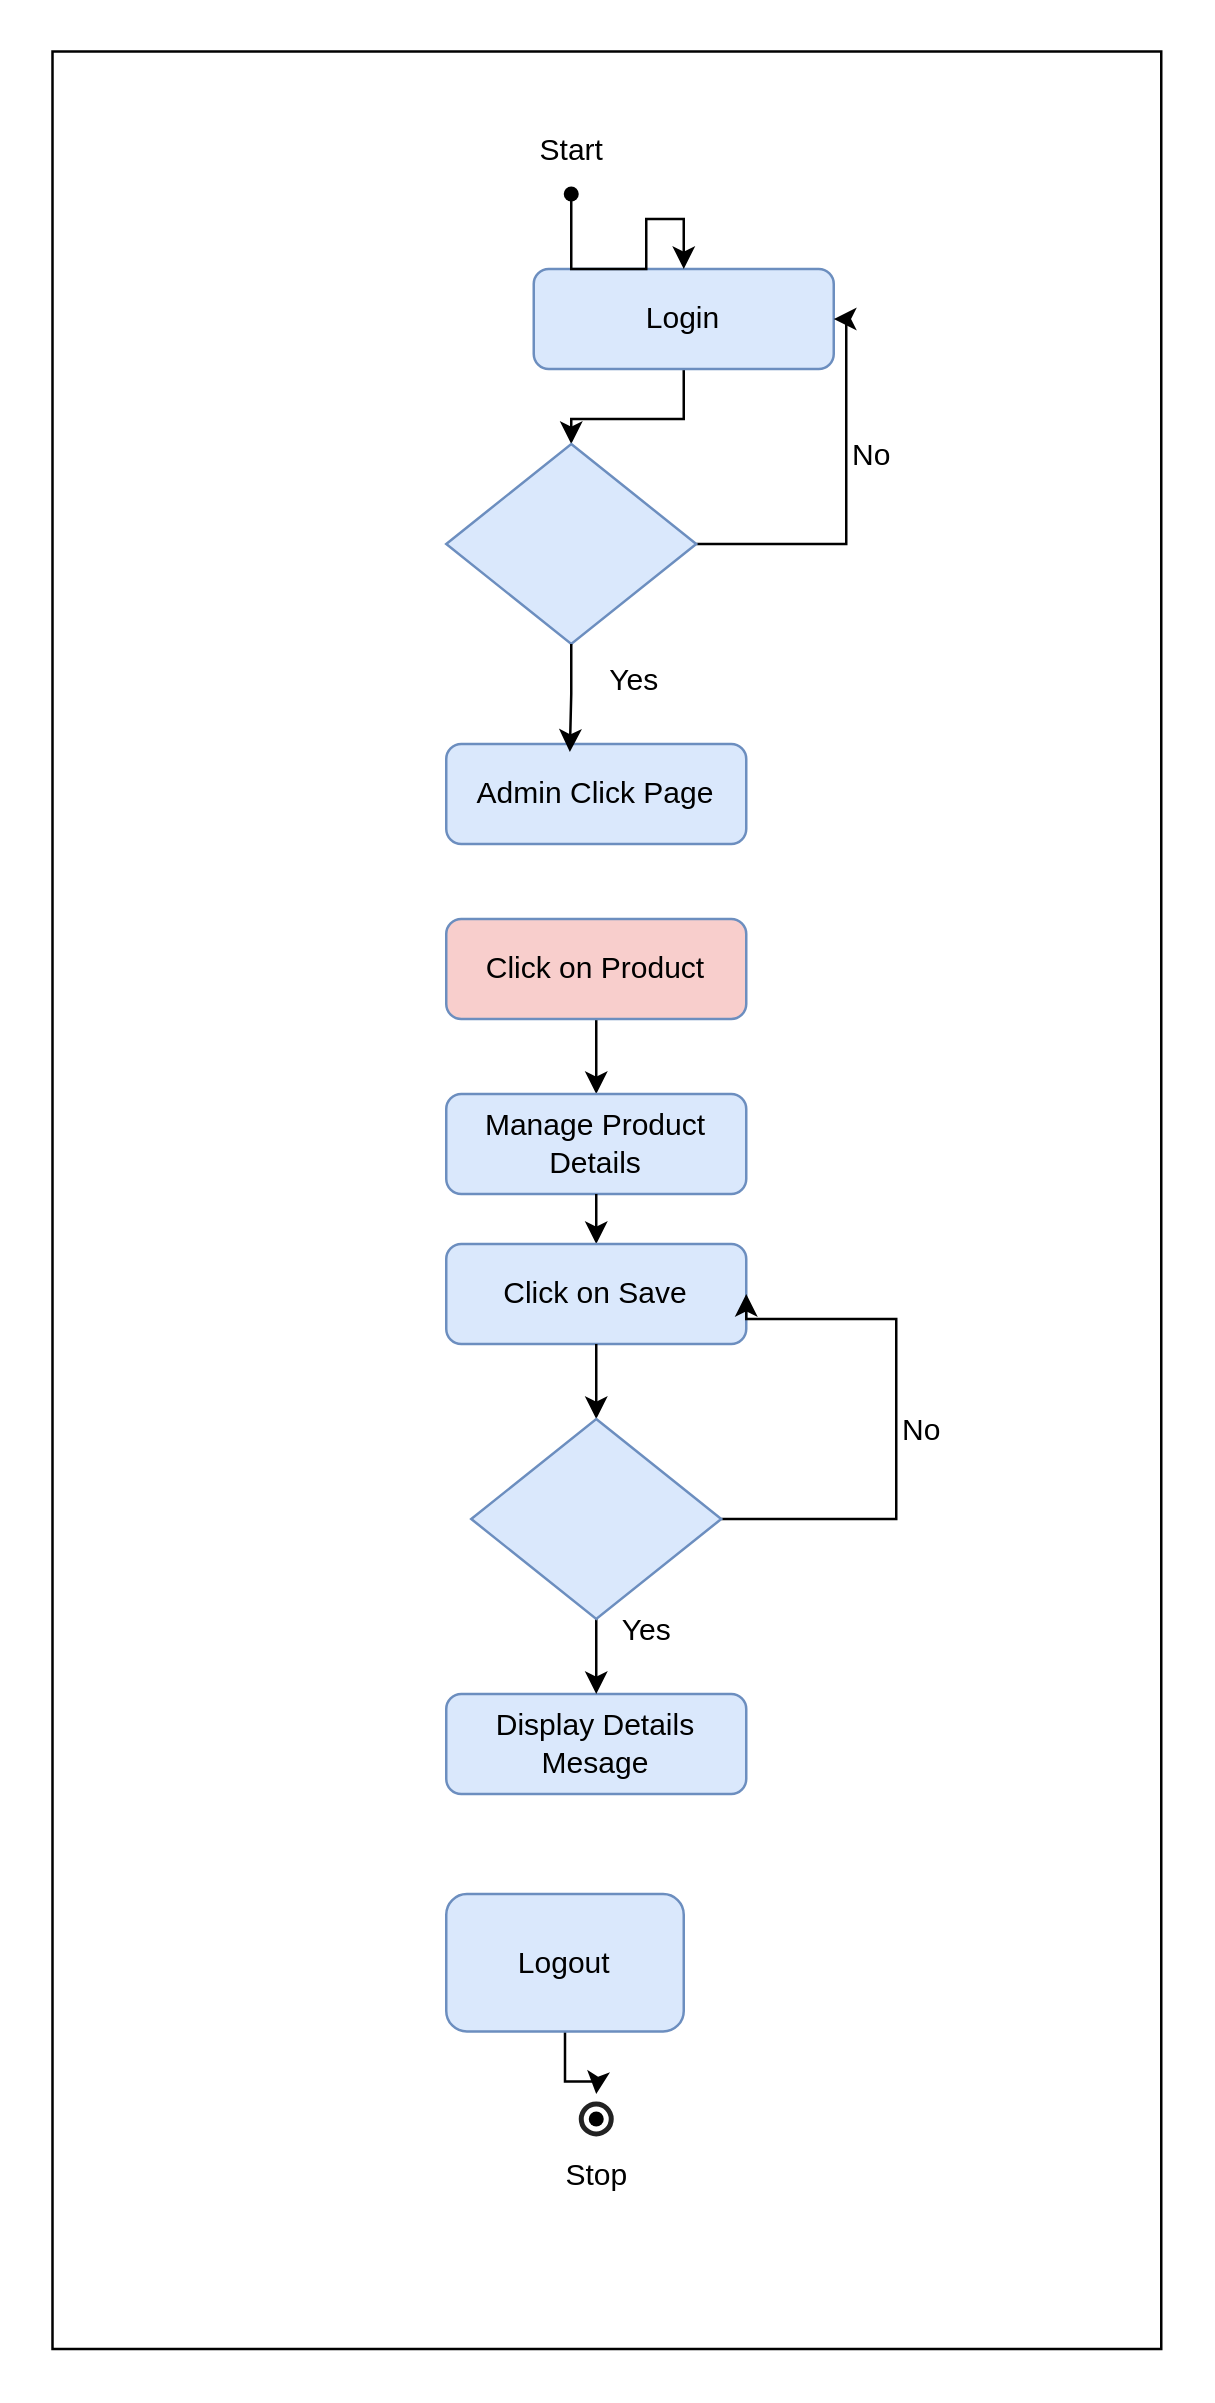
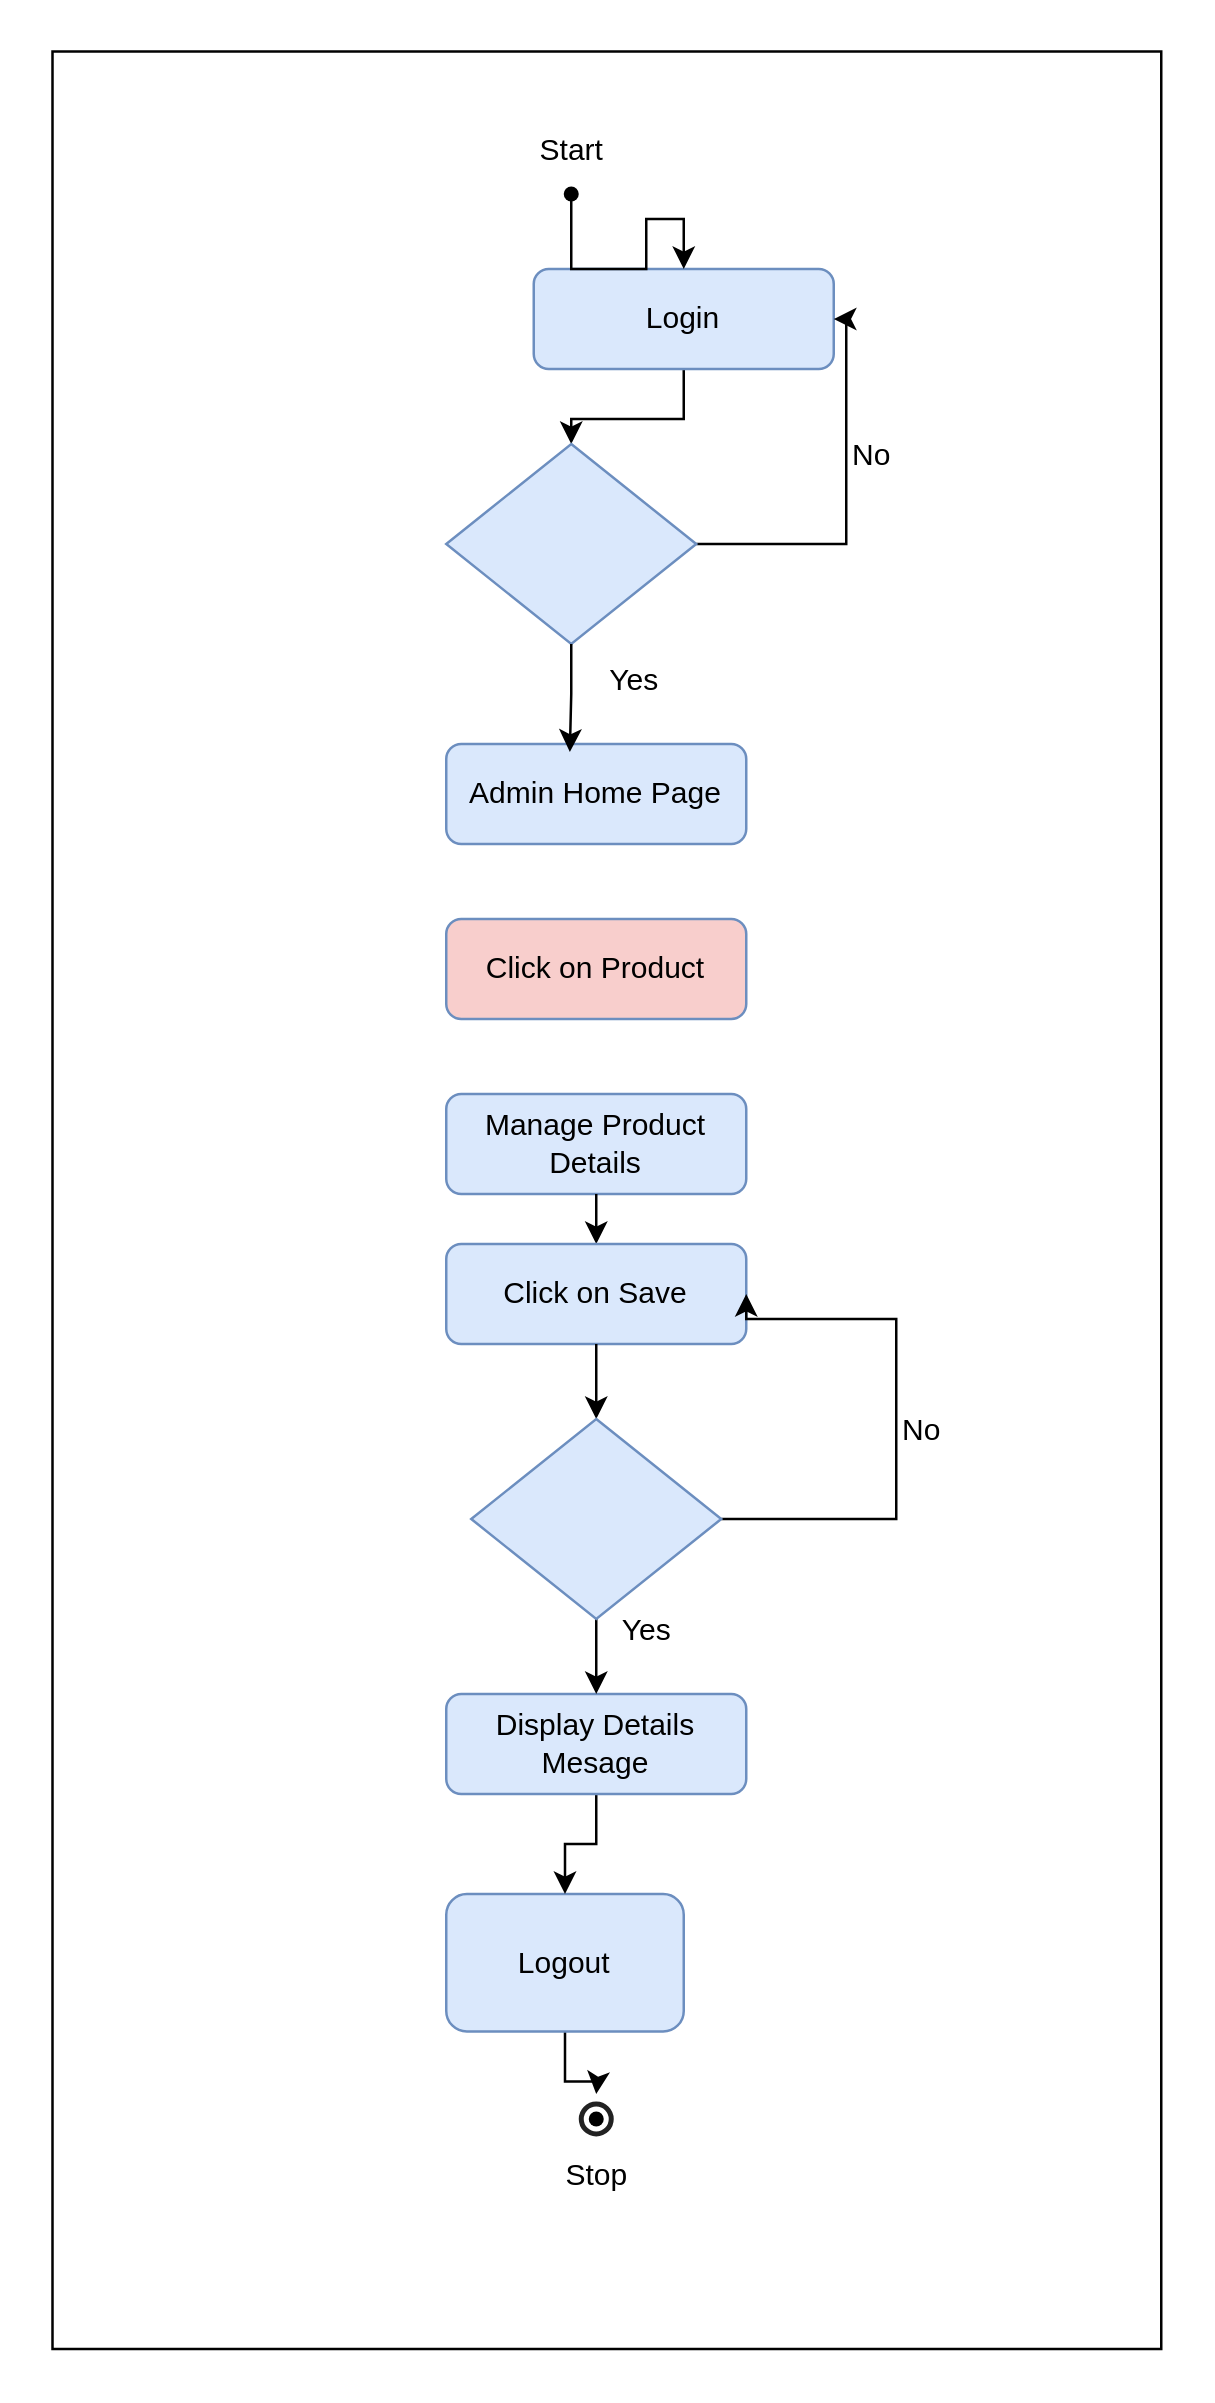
(596, 794) -> (596, 794)
(596, 1065) -> none
none -> (589, 1844)
